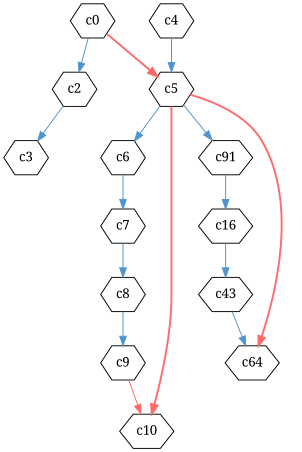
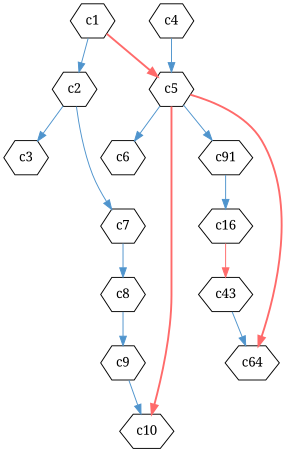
(93, 21) -> (93, 21)
(123, 187) -> (86, 156)
(226, 256) -> (226, 256)
(133, 393) -> (133, 393)
